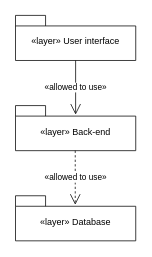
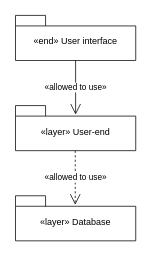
(75, 42) -> (75, 42)
(75, 132) -> (75, 132)
